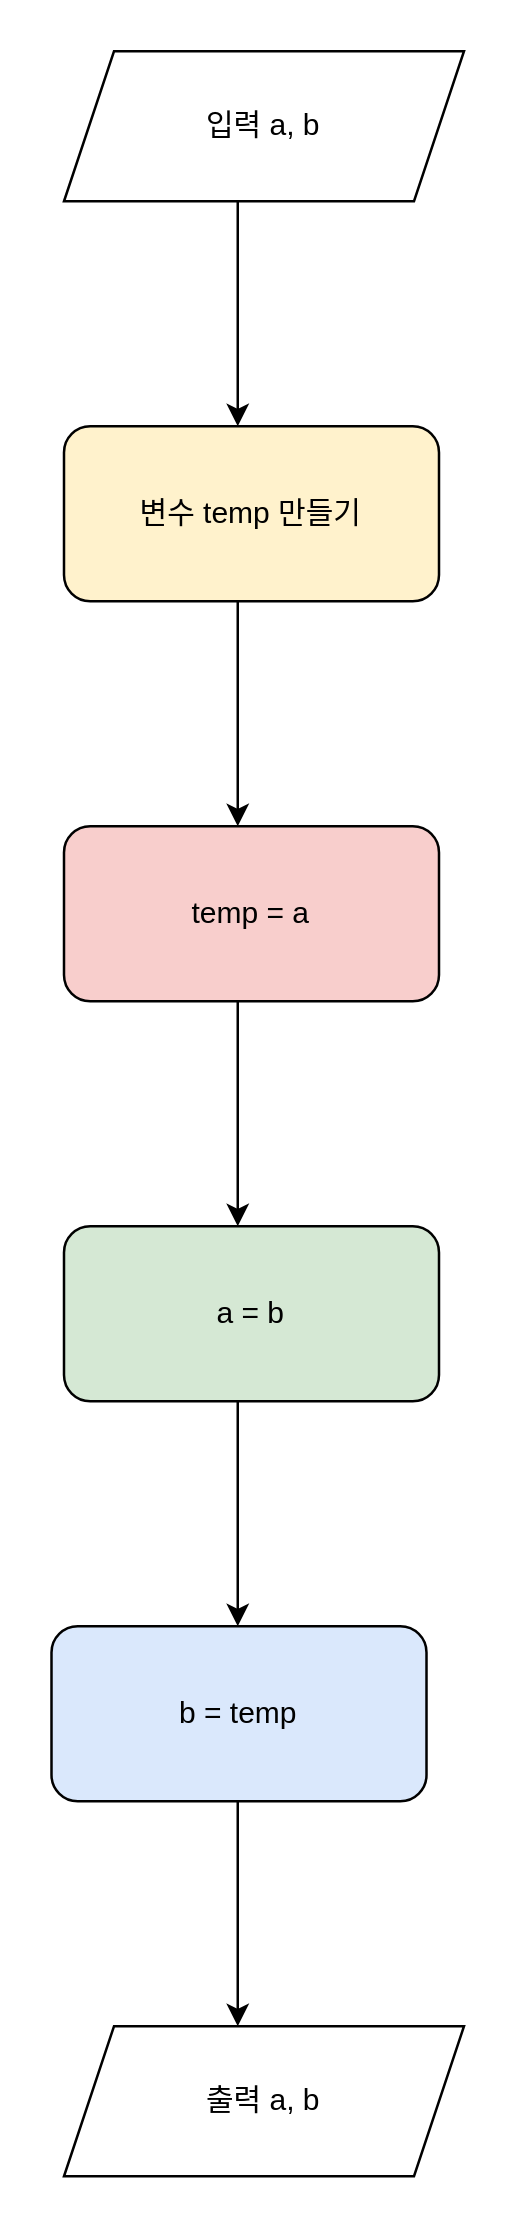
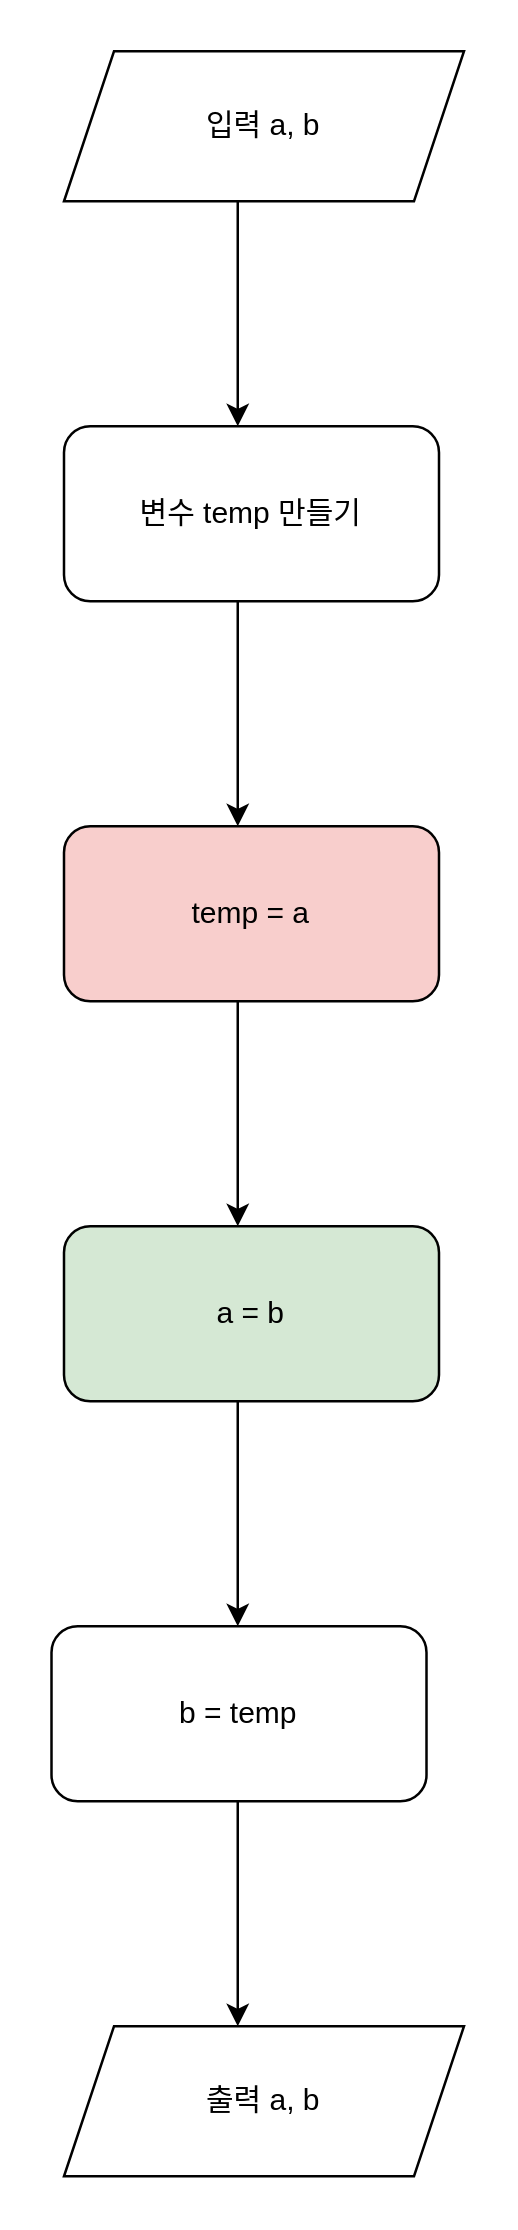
(251, 514) -> (251, 514)
(239, 1714) -> (239, 1714)
